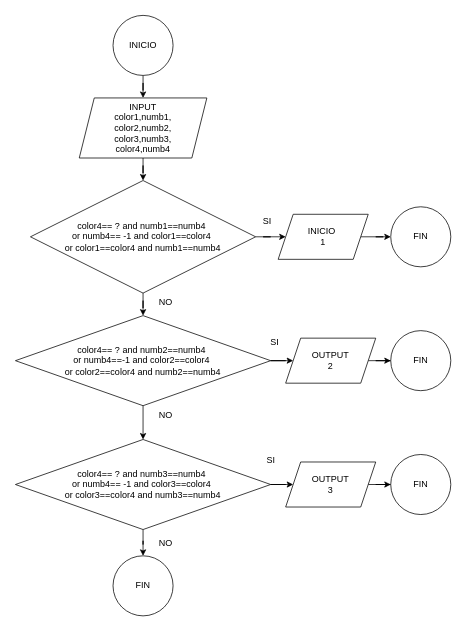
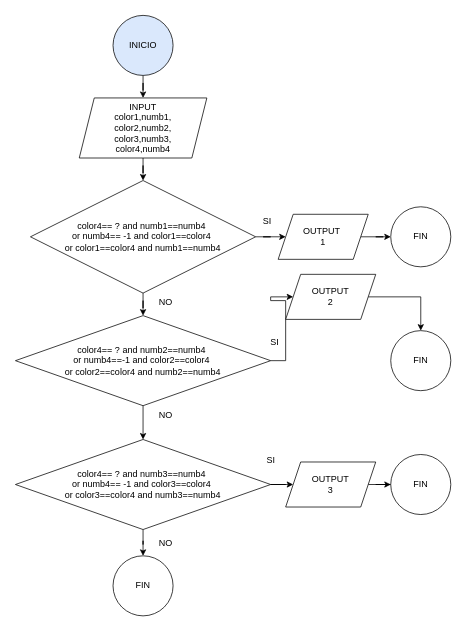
(143, 45) -> (143, 45)
(323, 237) -> (323, 237)
(330, 360) -> (330, 297)
